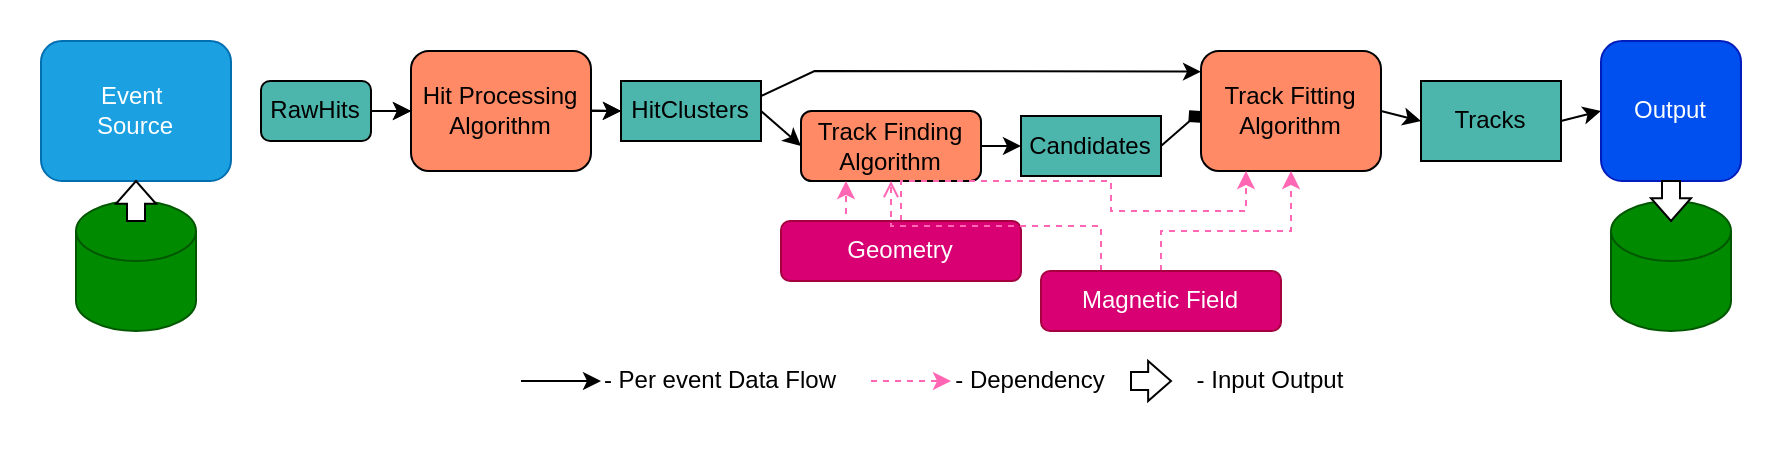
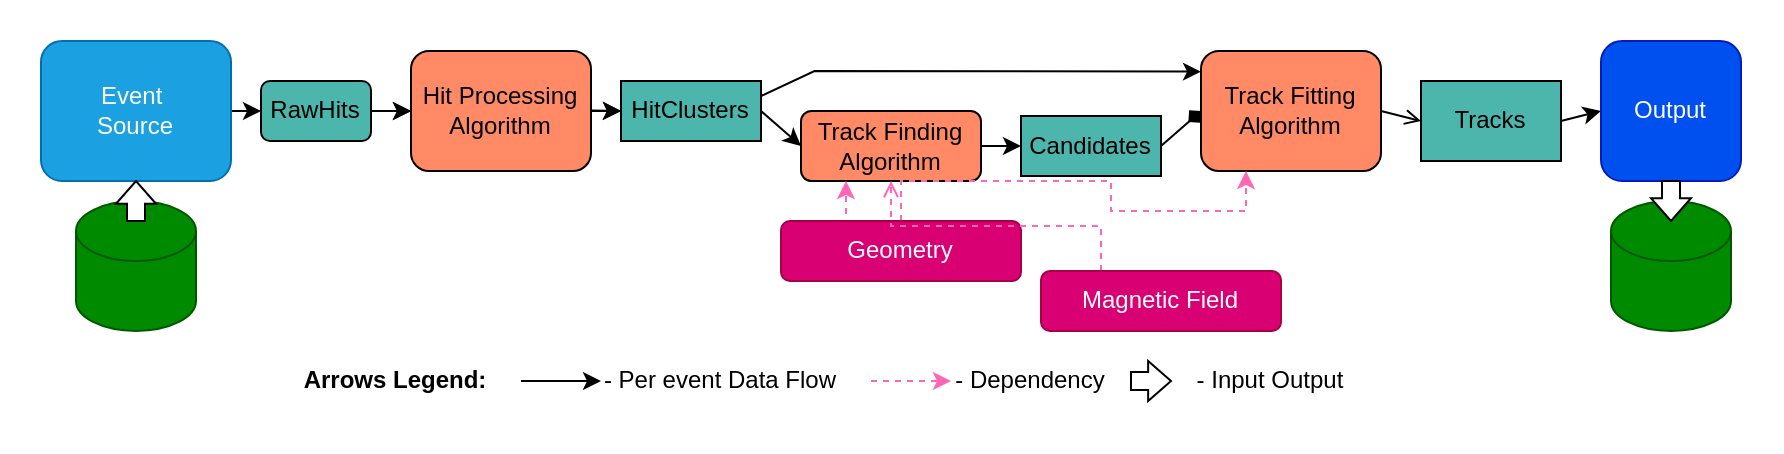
none -> (239, 111)
(1406, 117) -> (1409, 118)
(1229, 231) -> none
none -> (396, 381)
